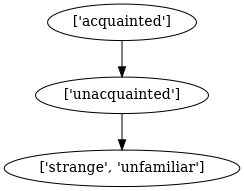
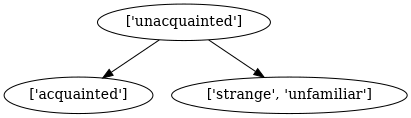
(122, 54) -> (135, 56)
